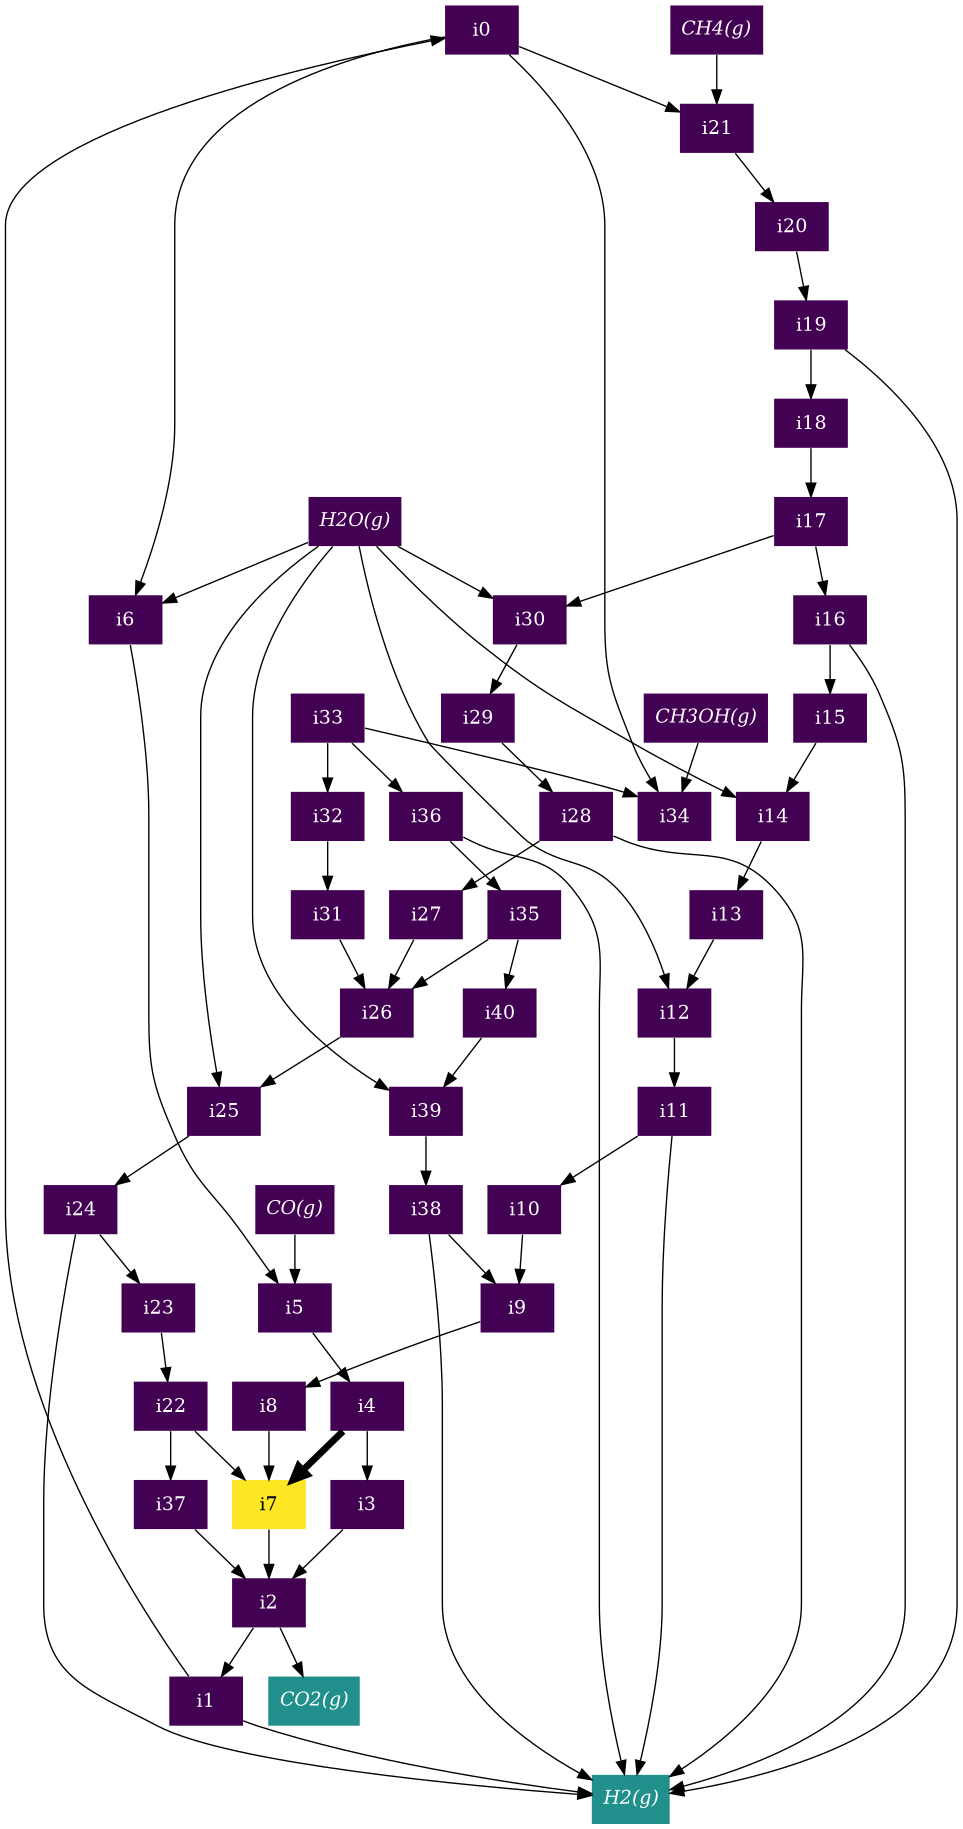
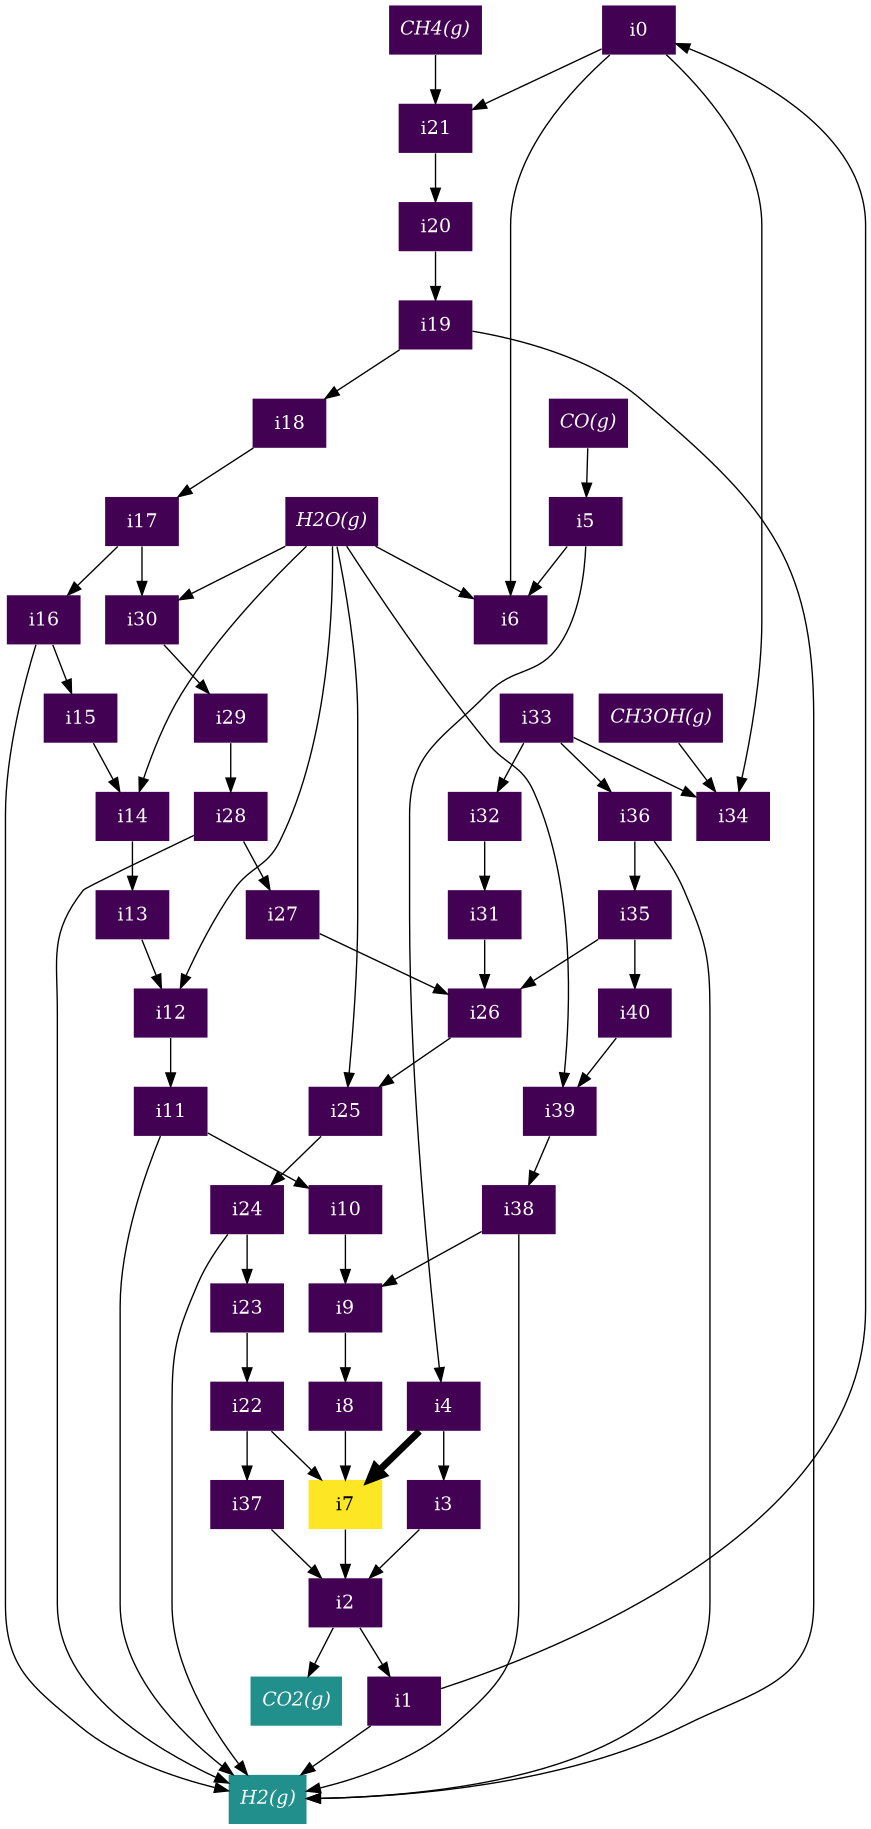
(149, 975) -> (552, 565)
